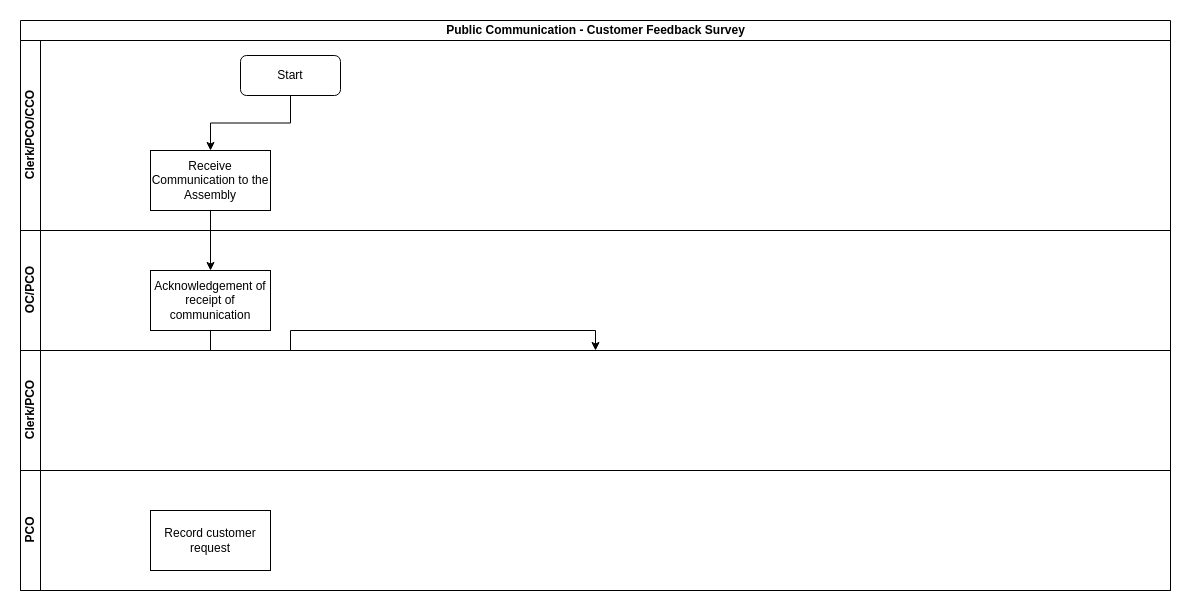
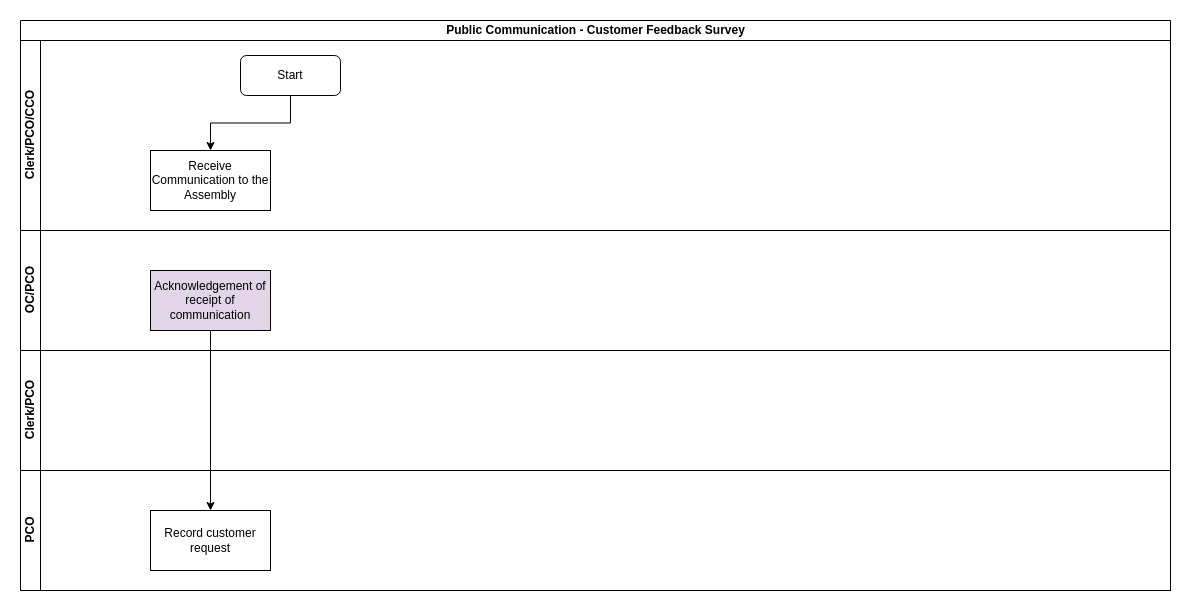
(211, 237) -> none
(211, 301) -> (211, 301)
(441, 331) -> (211, 428)
